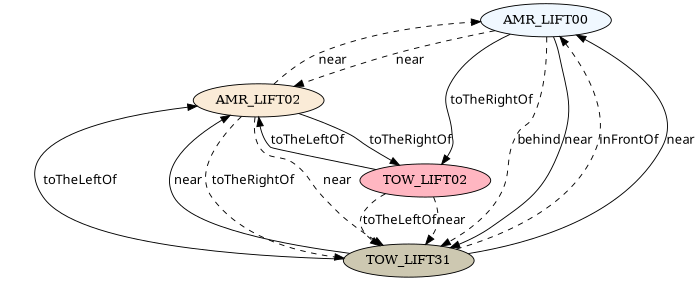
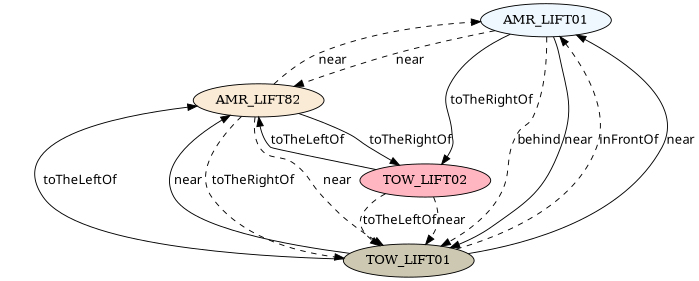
(546, 20) -> (546, 20)
(259, 100) -> (259, 100)
(409, 261) -> (409, 261)
